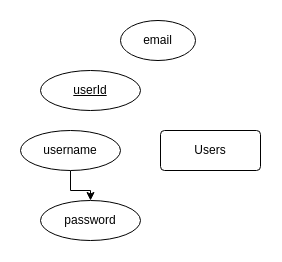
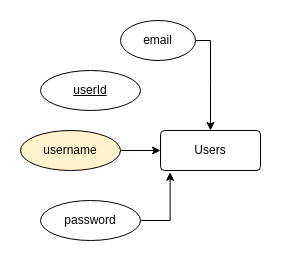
none -> (211, 75)
(71, 151) -> (71, 151)
(72, 191) -> (137, 151)
none -> (170, 214)
